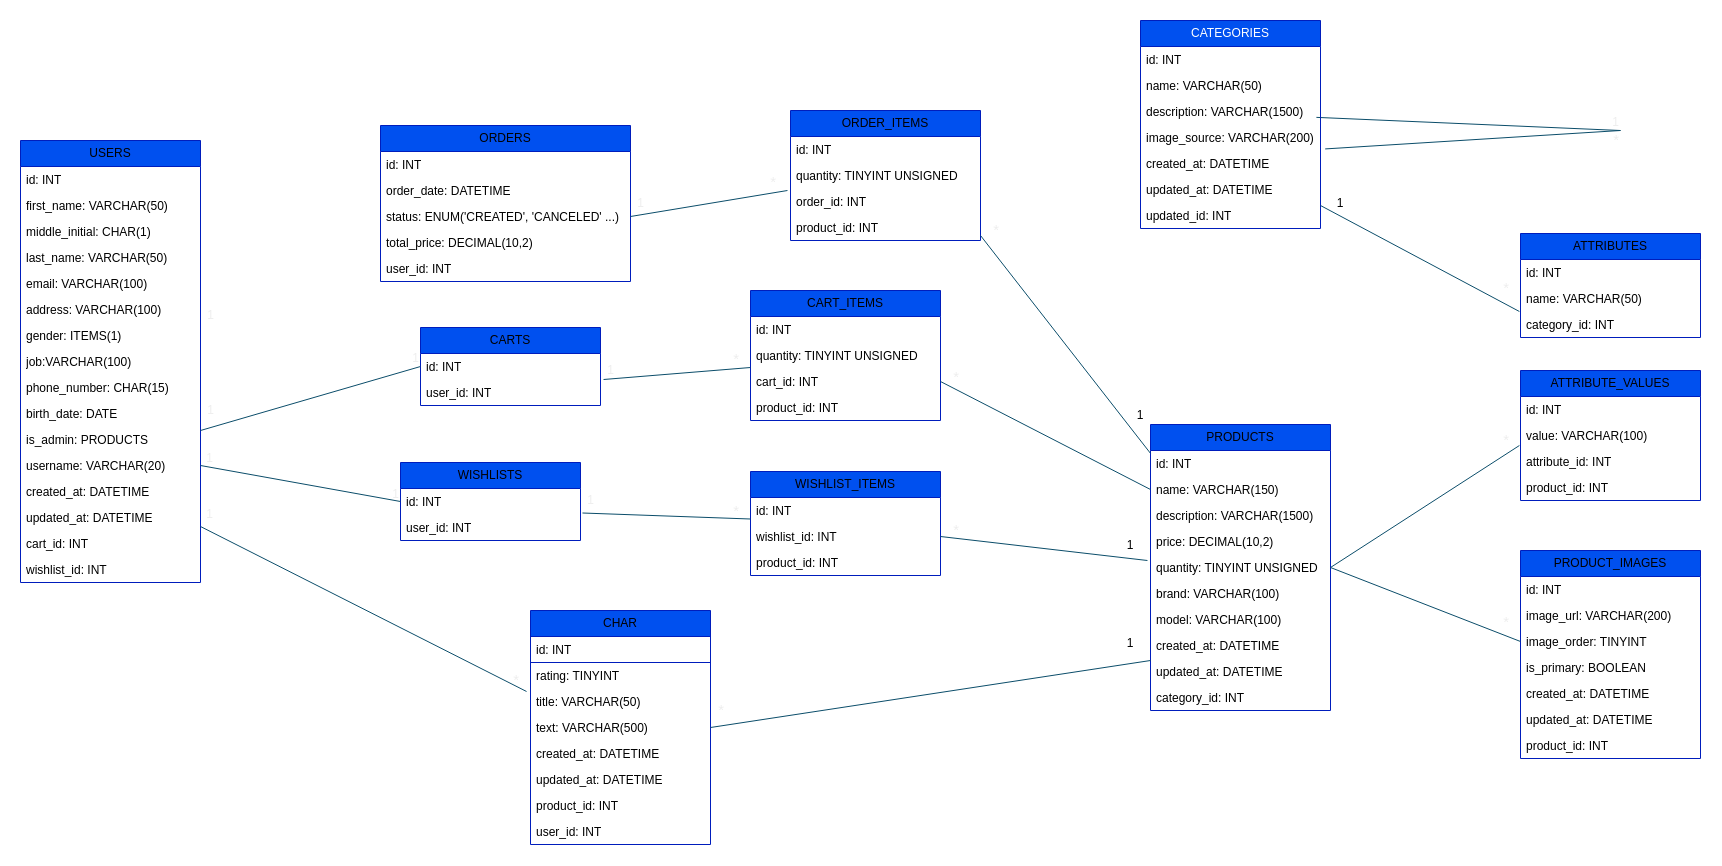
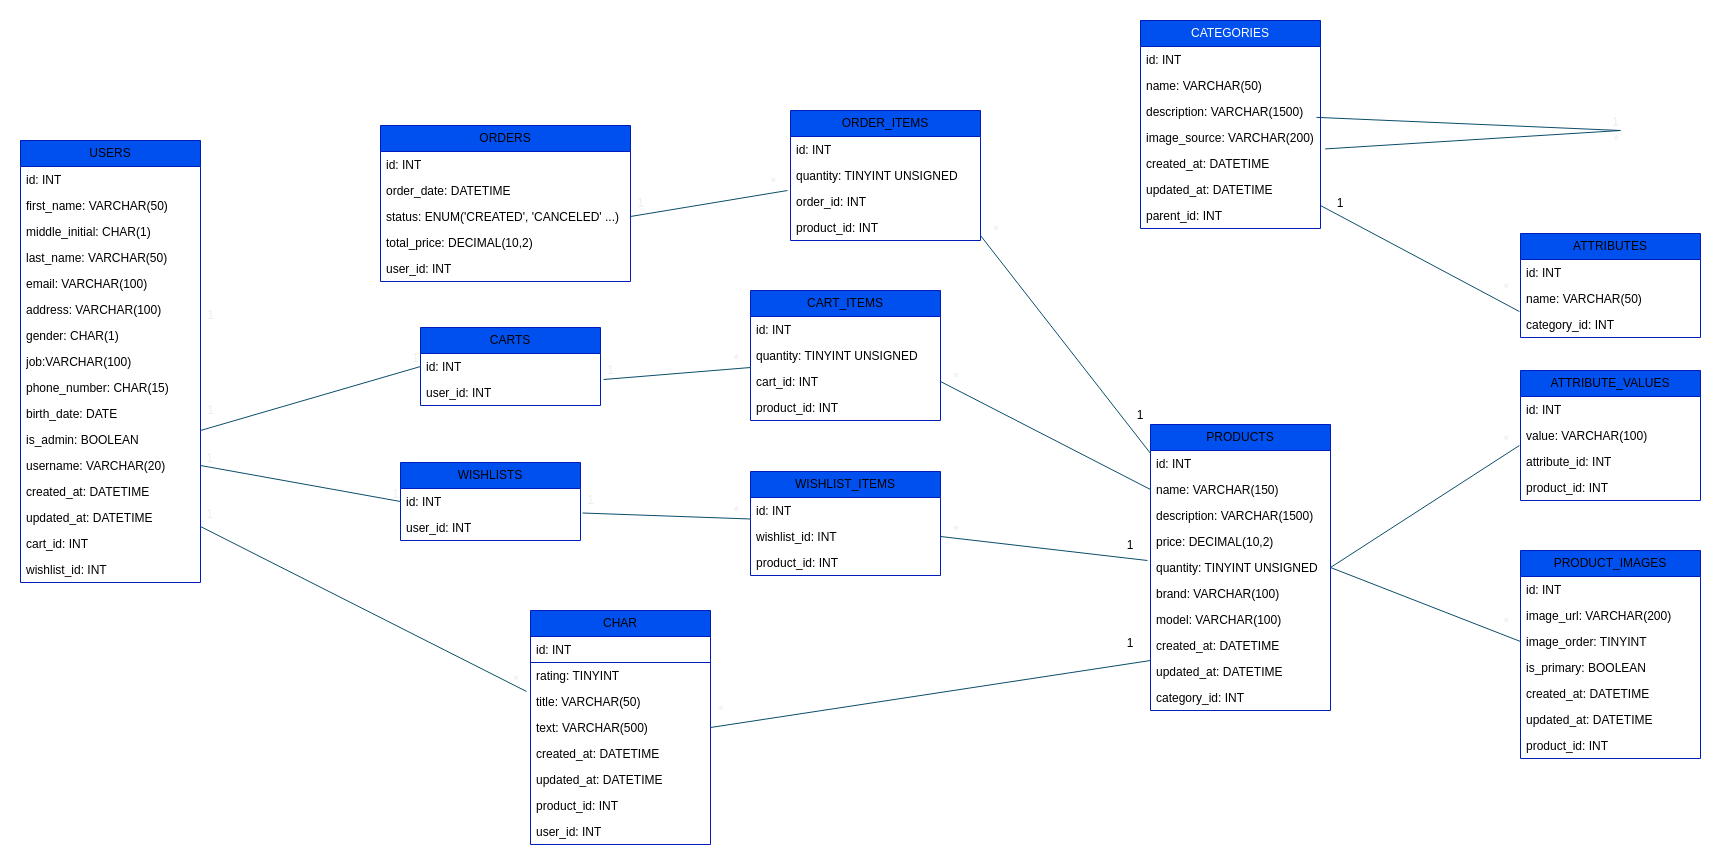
(1192, 217) -> (1189, 217)
(77, 337) -> (74, 337)
(81, 441) -> (77, 441)
